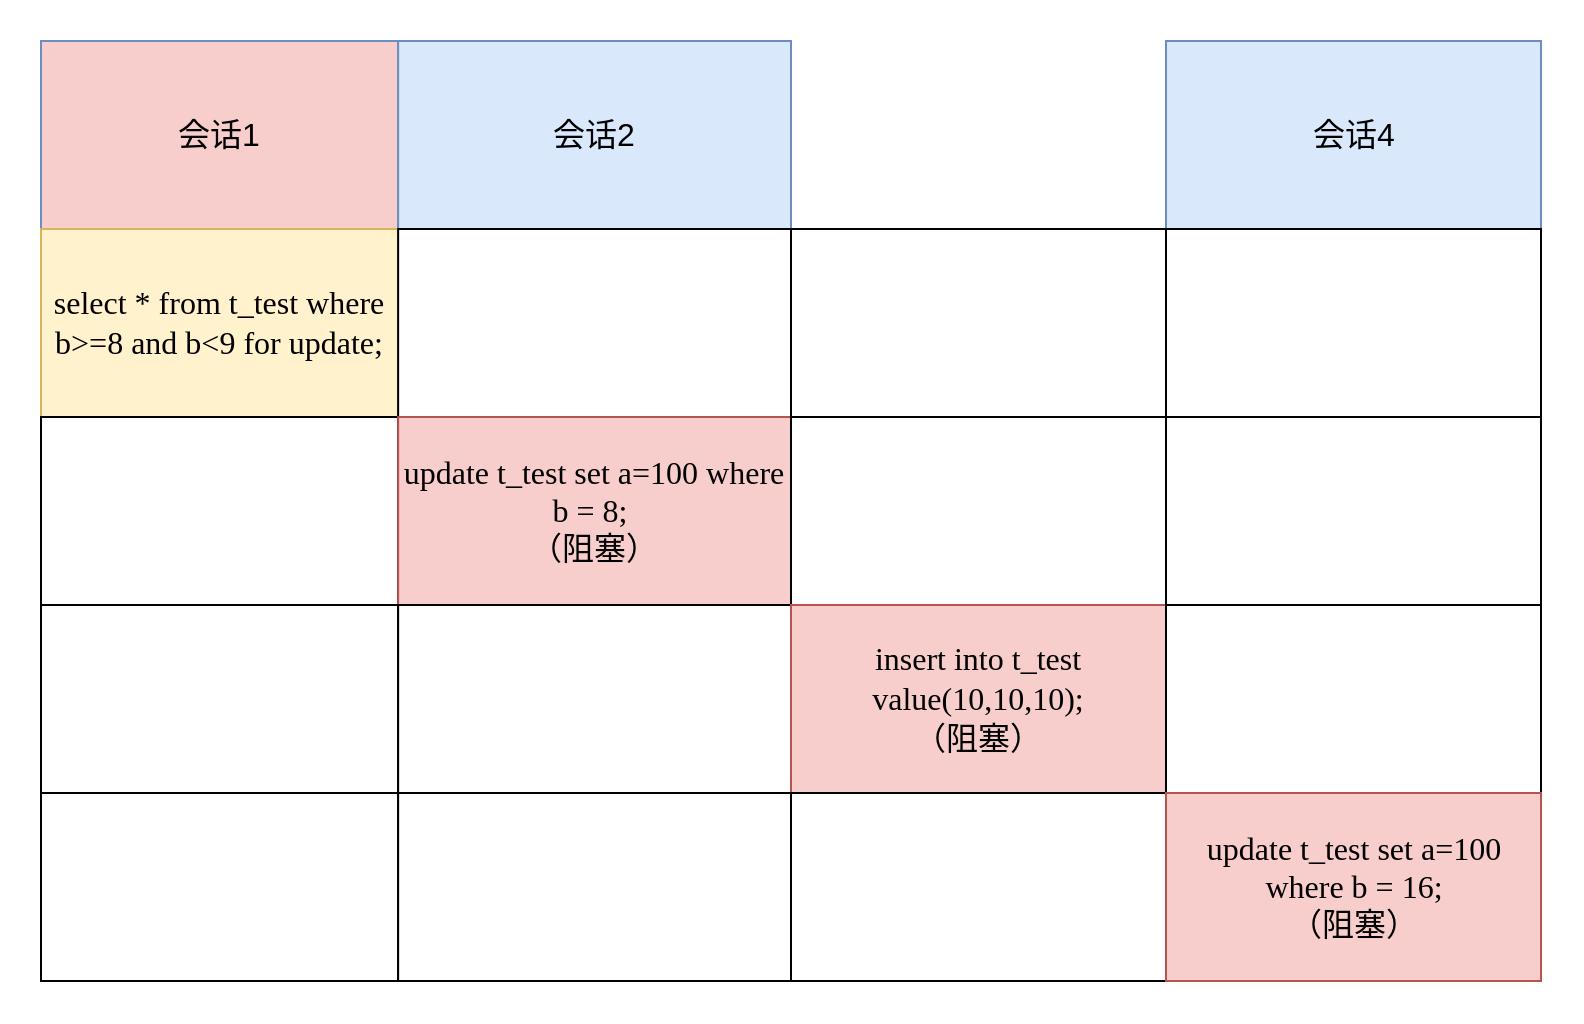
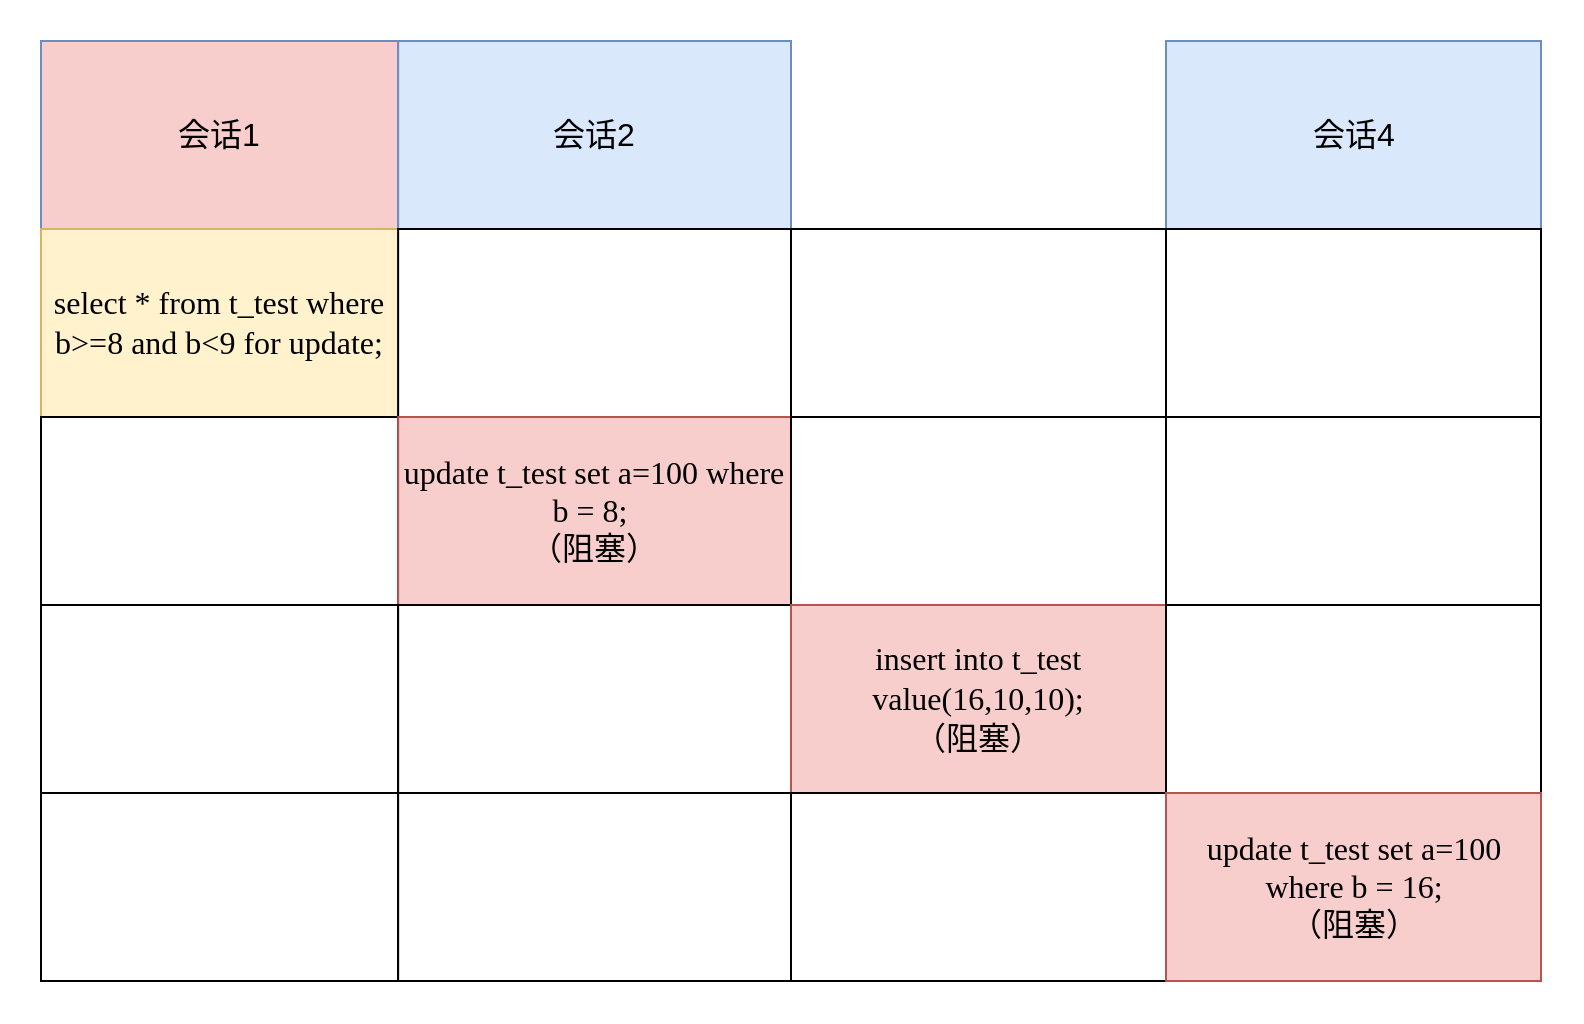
(979, 699) -> (979, 699)
